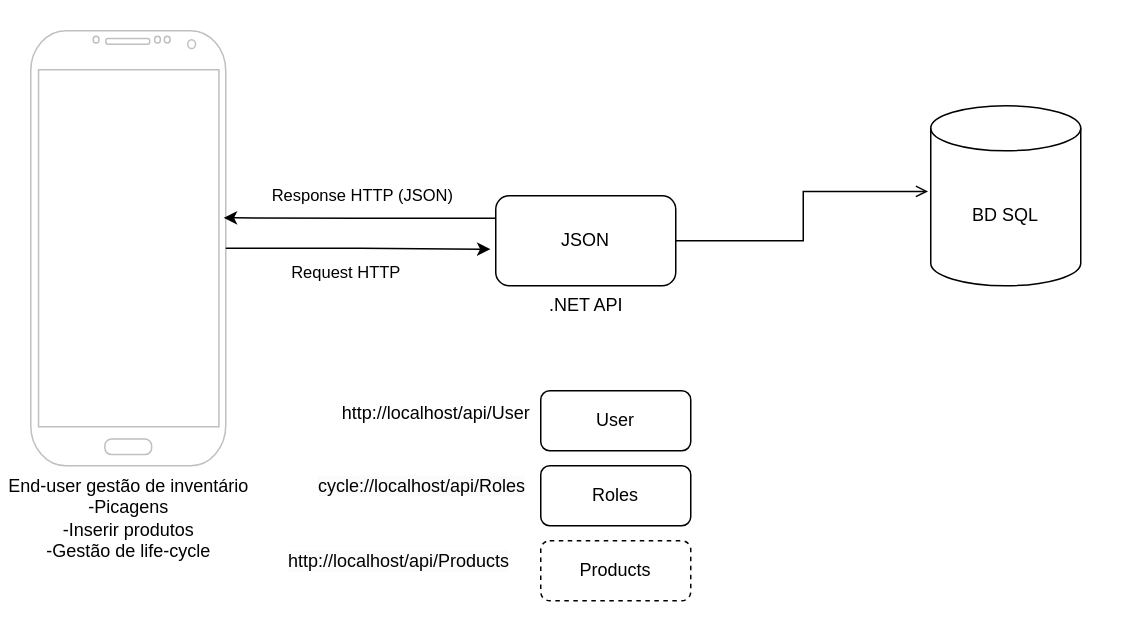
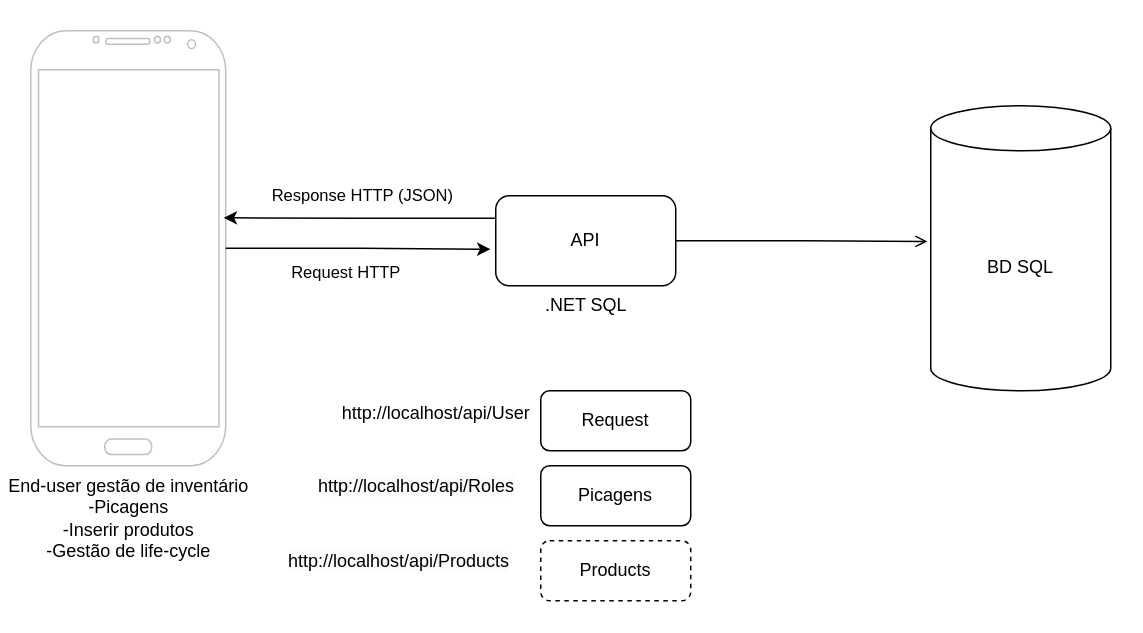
(1006, 196) -> (1021, 248)
(586, 241) -> (586, 241)
(587, 305) -> (587, 305)
(616, 421) -> (616, 421)
(616, 496) -> (616, 496)
(437, 498) -> (437, 498)
